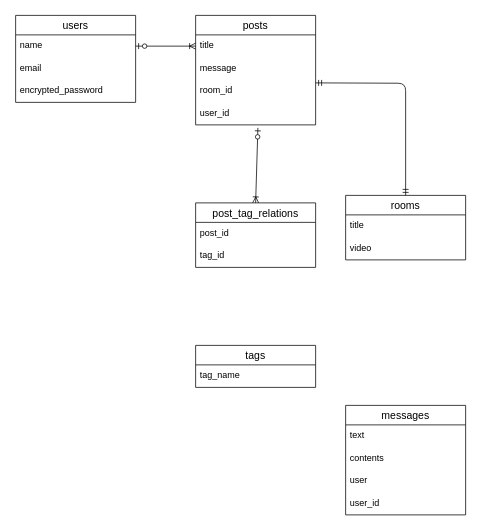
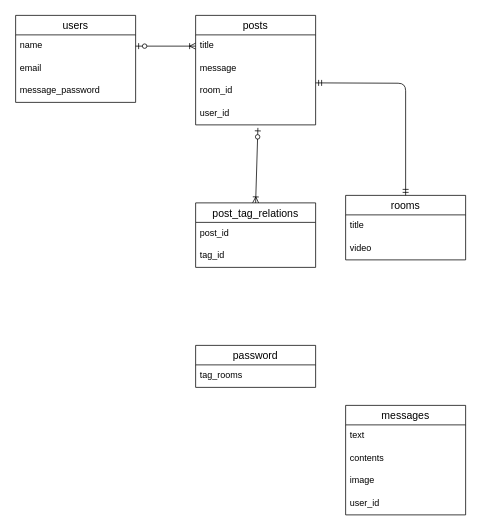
(65, 90) -> (60, 90)
(255, 356) -> (255, 356)
(220, 375) -> (222, 375)
(360, 480) -> (361, 480)
